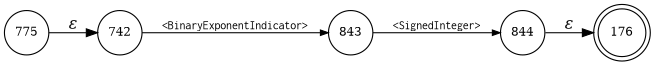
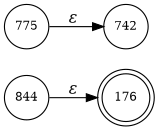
(351, 33) -> none
